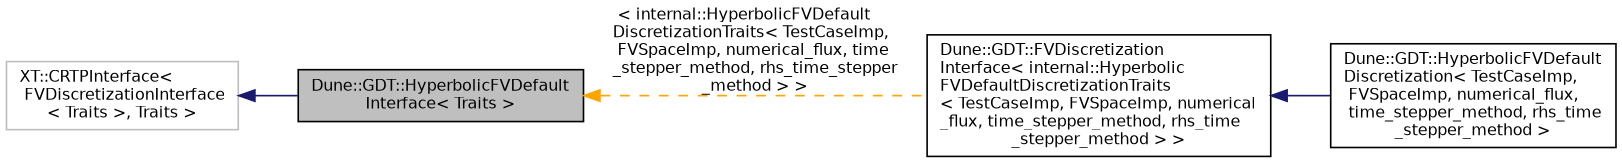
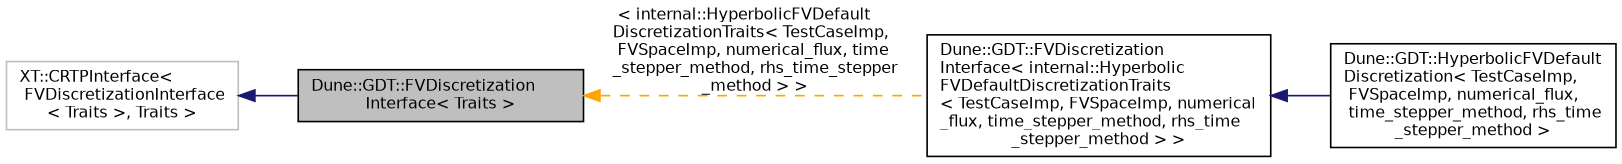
(441, 96) -> (441, 96)
